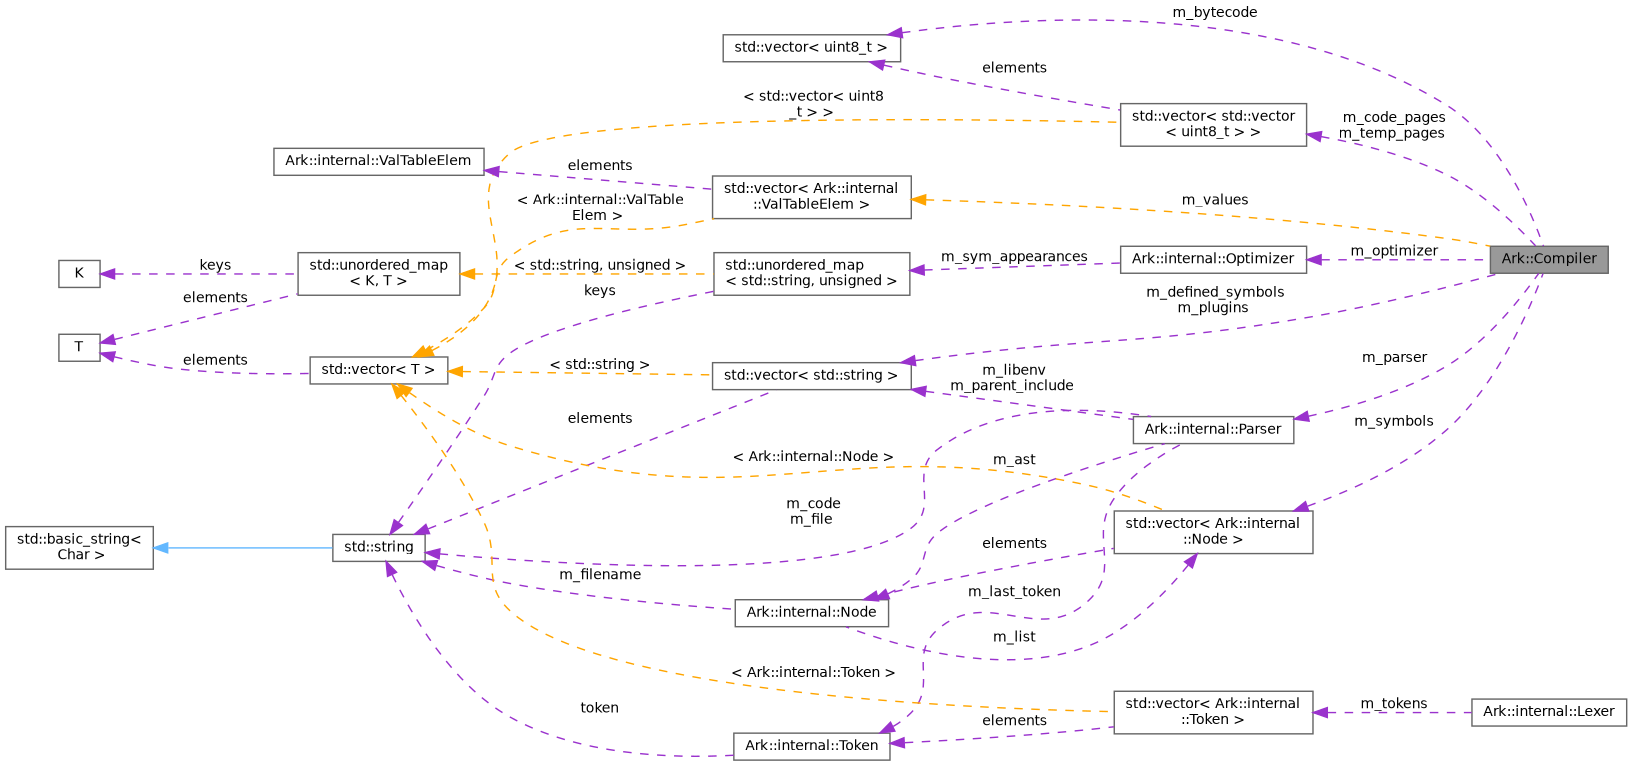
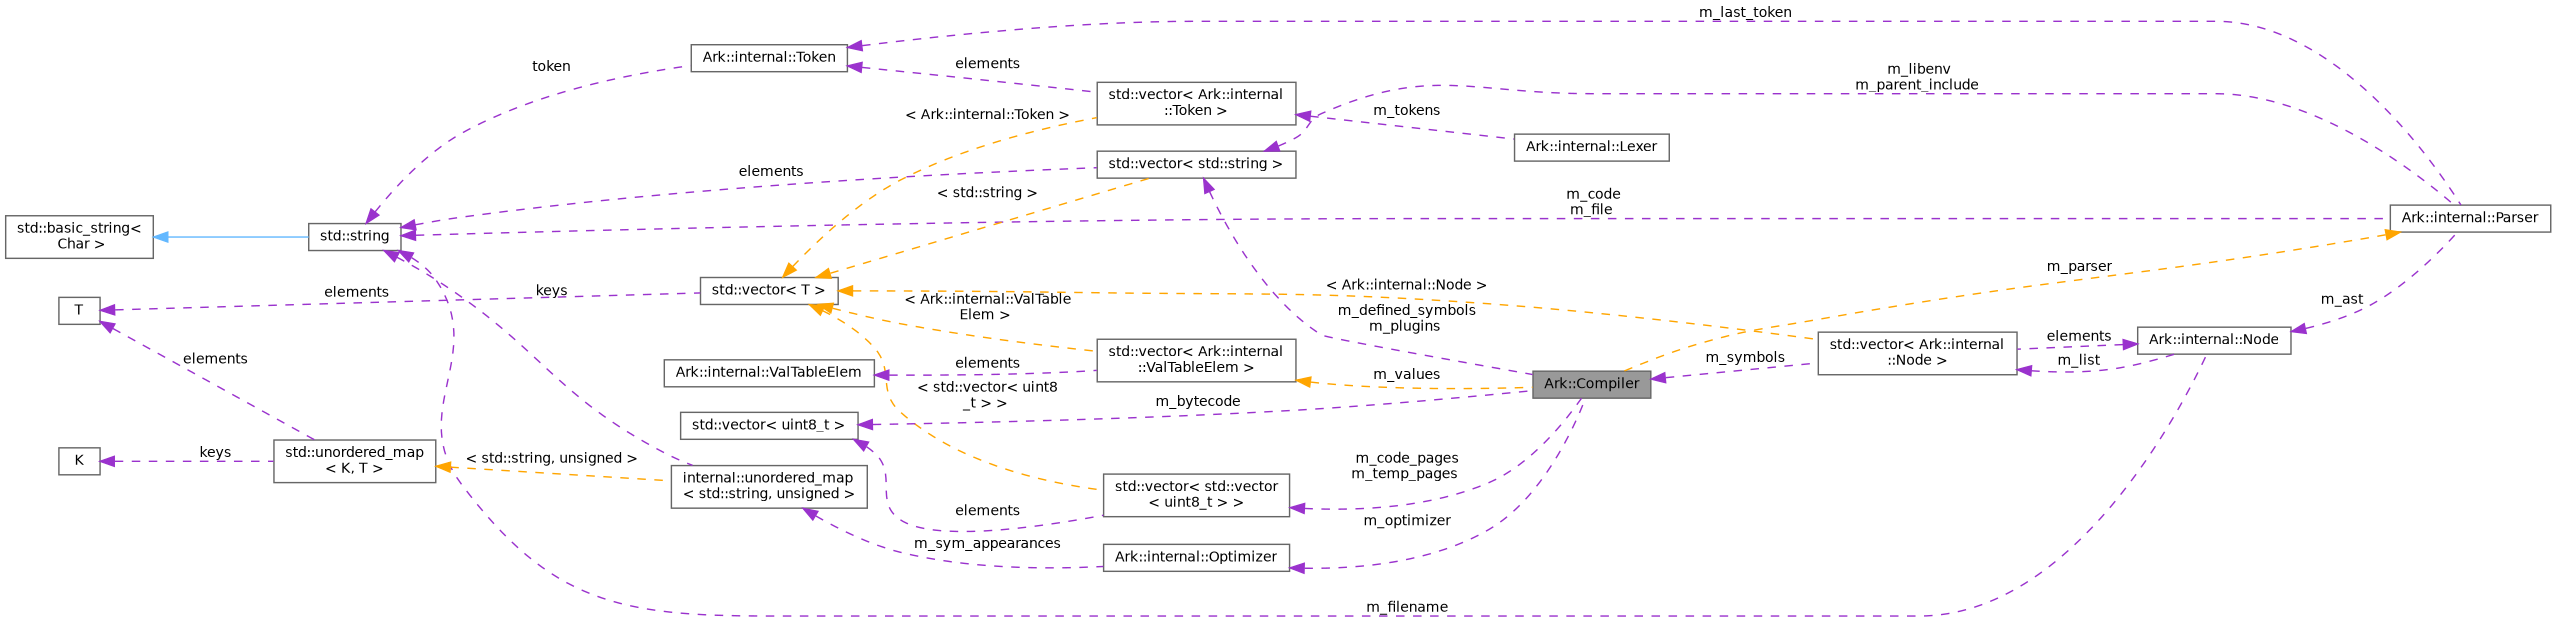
(812, 274) -> (769, 487)
(1439, 370) -> (2002, 290)
(1456, 421) -> (1742, 370)
